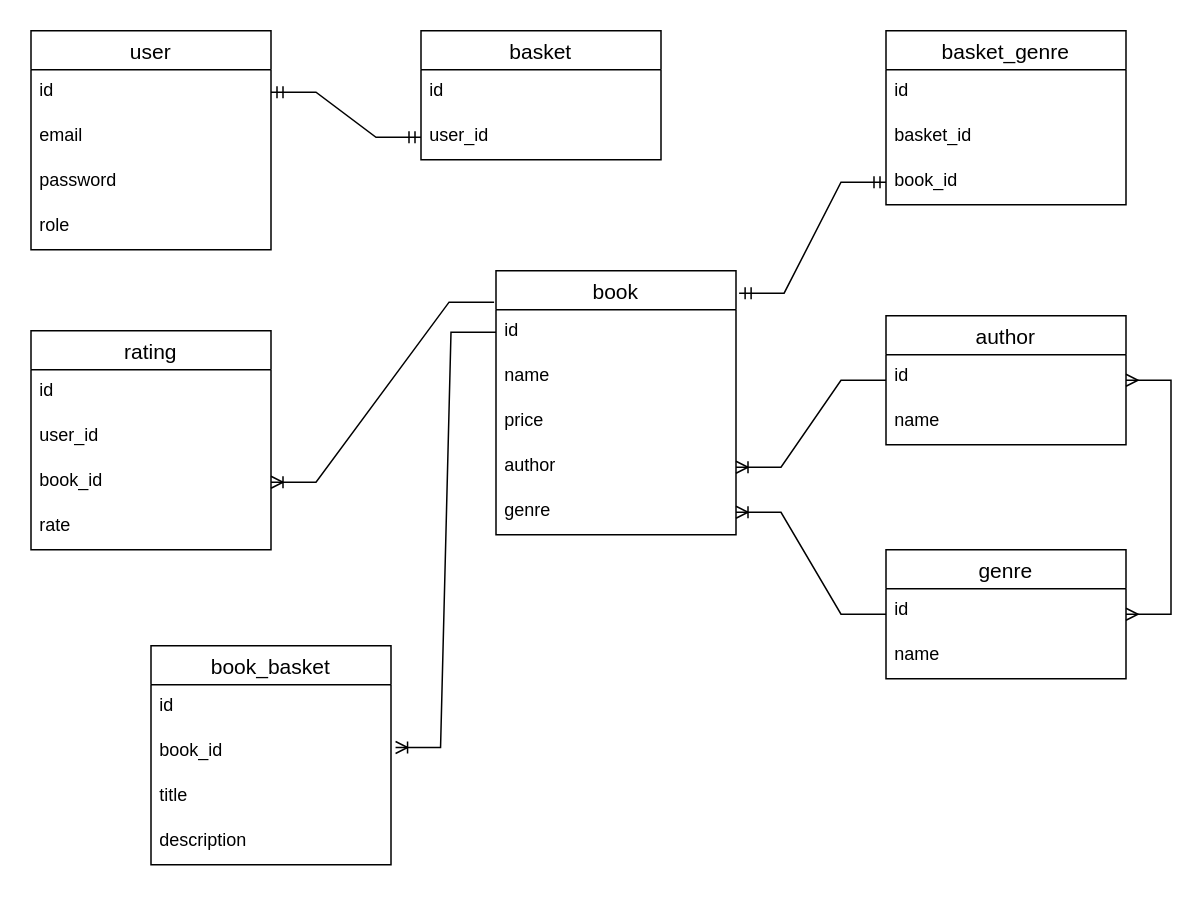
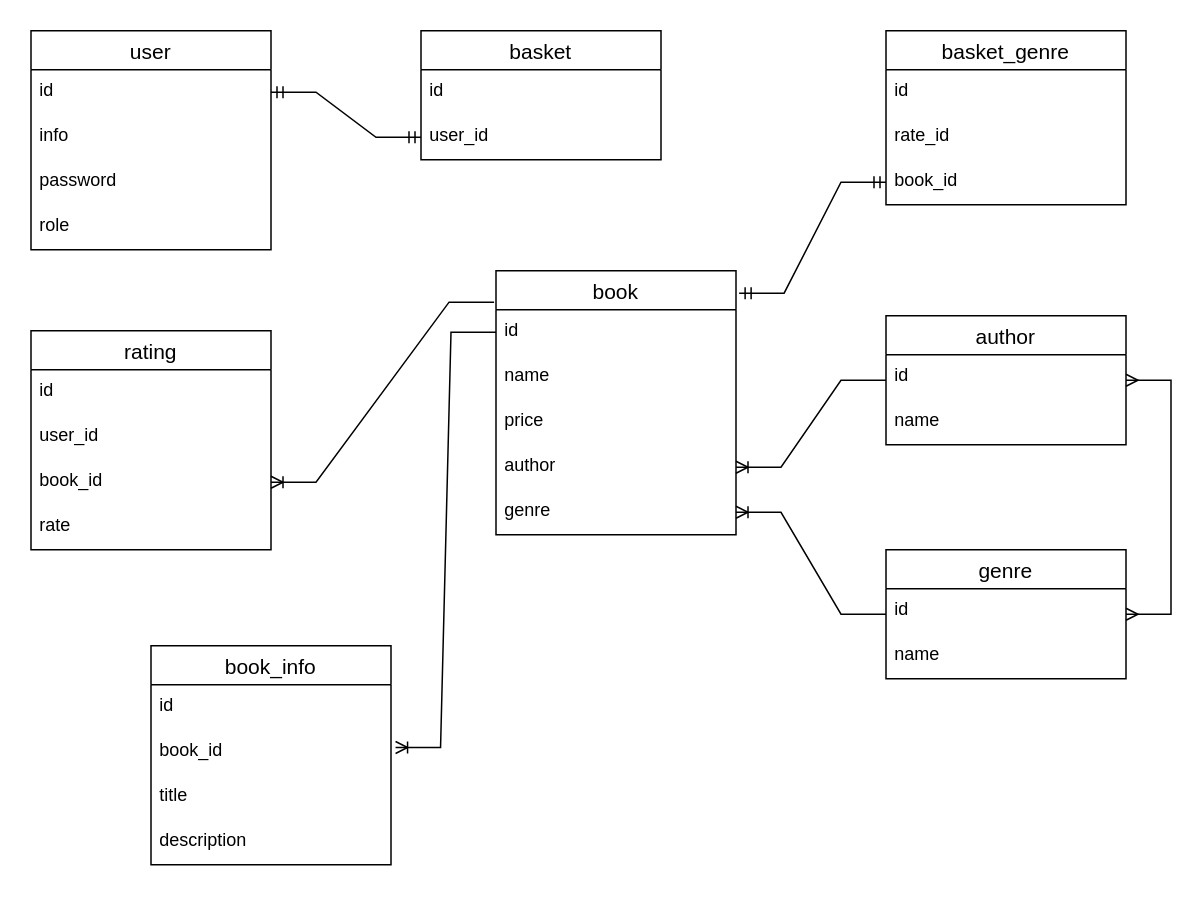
(60, 135) -> (57, 135)
(937, 135) -> (927, 135)
(270, 667) -> (270, 667)
